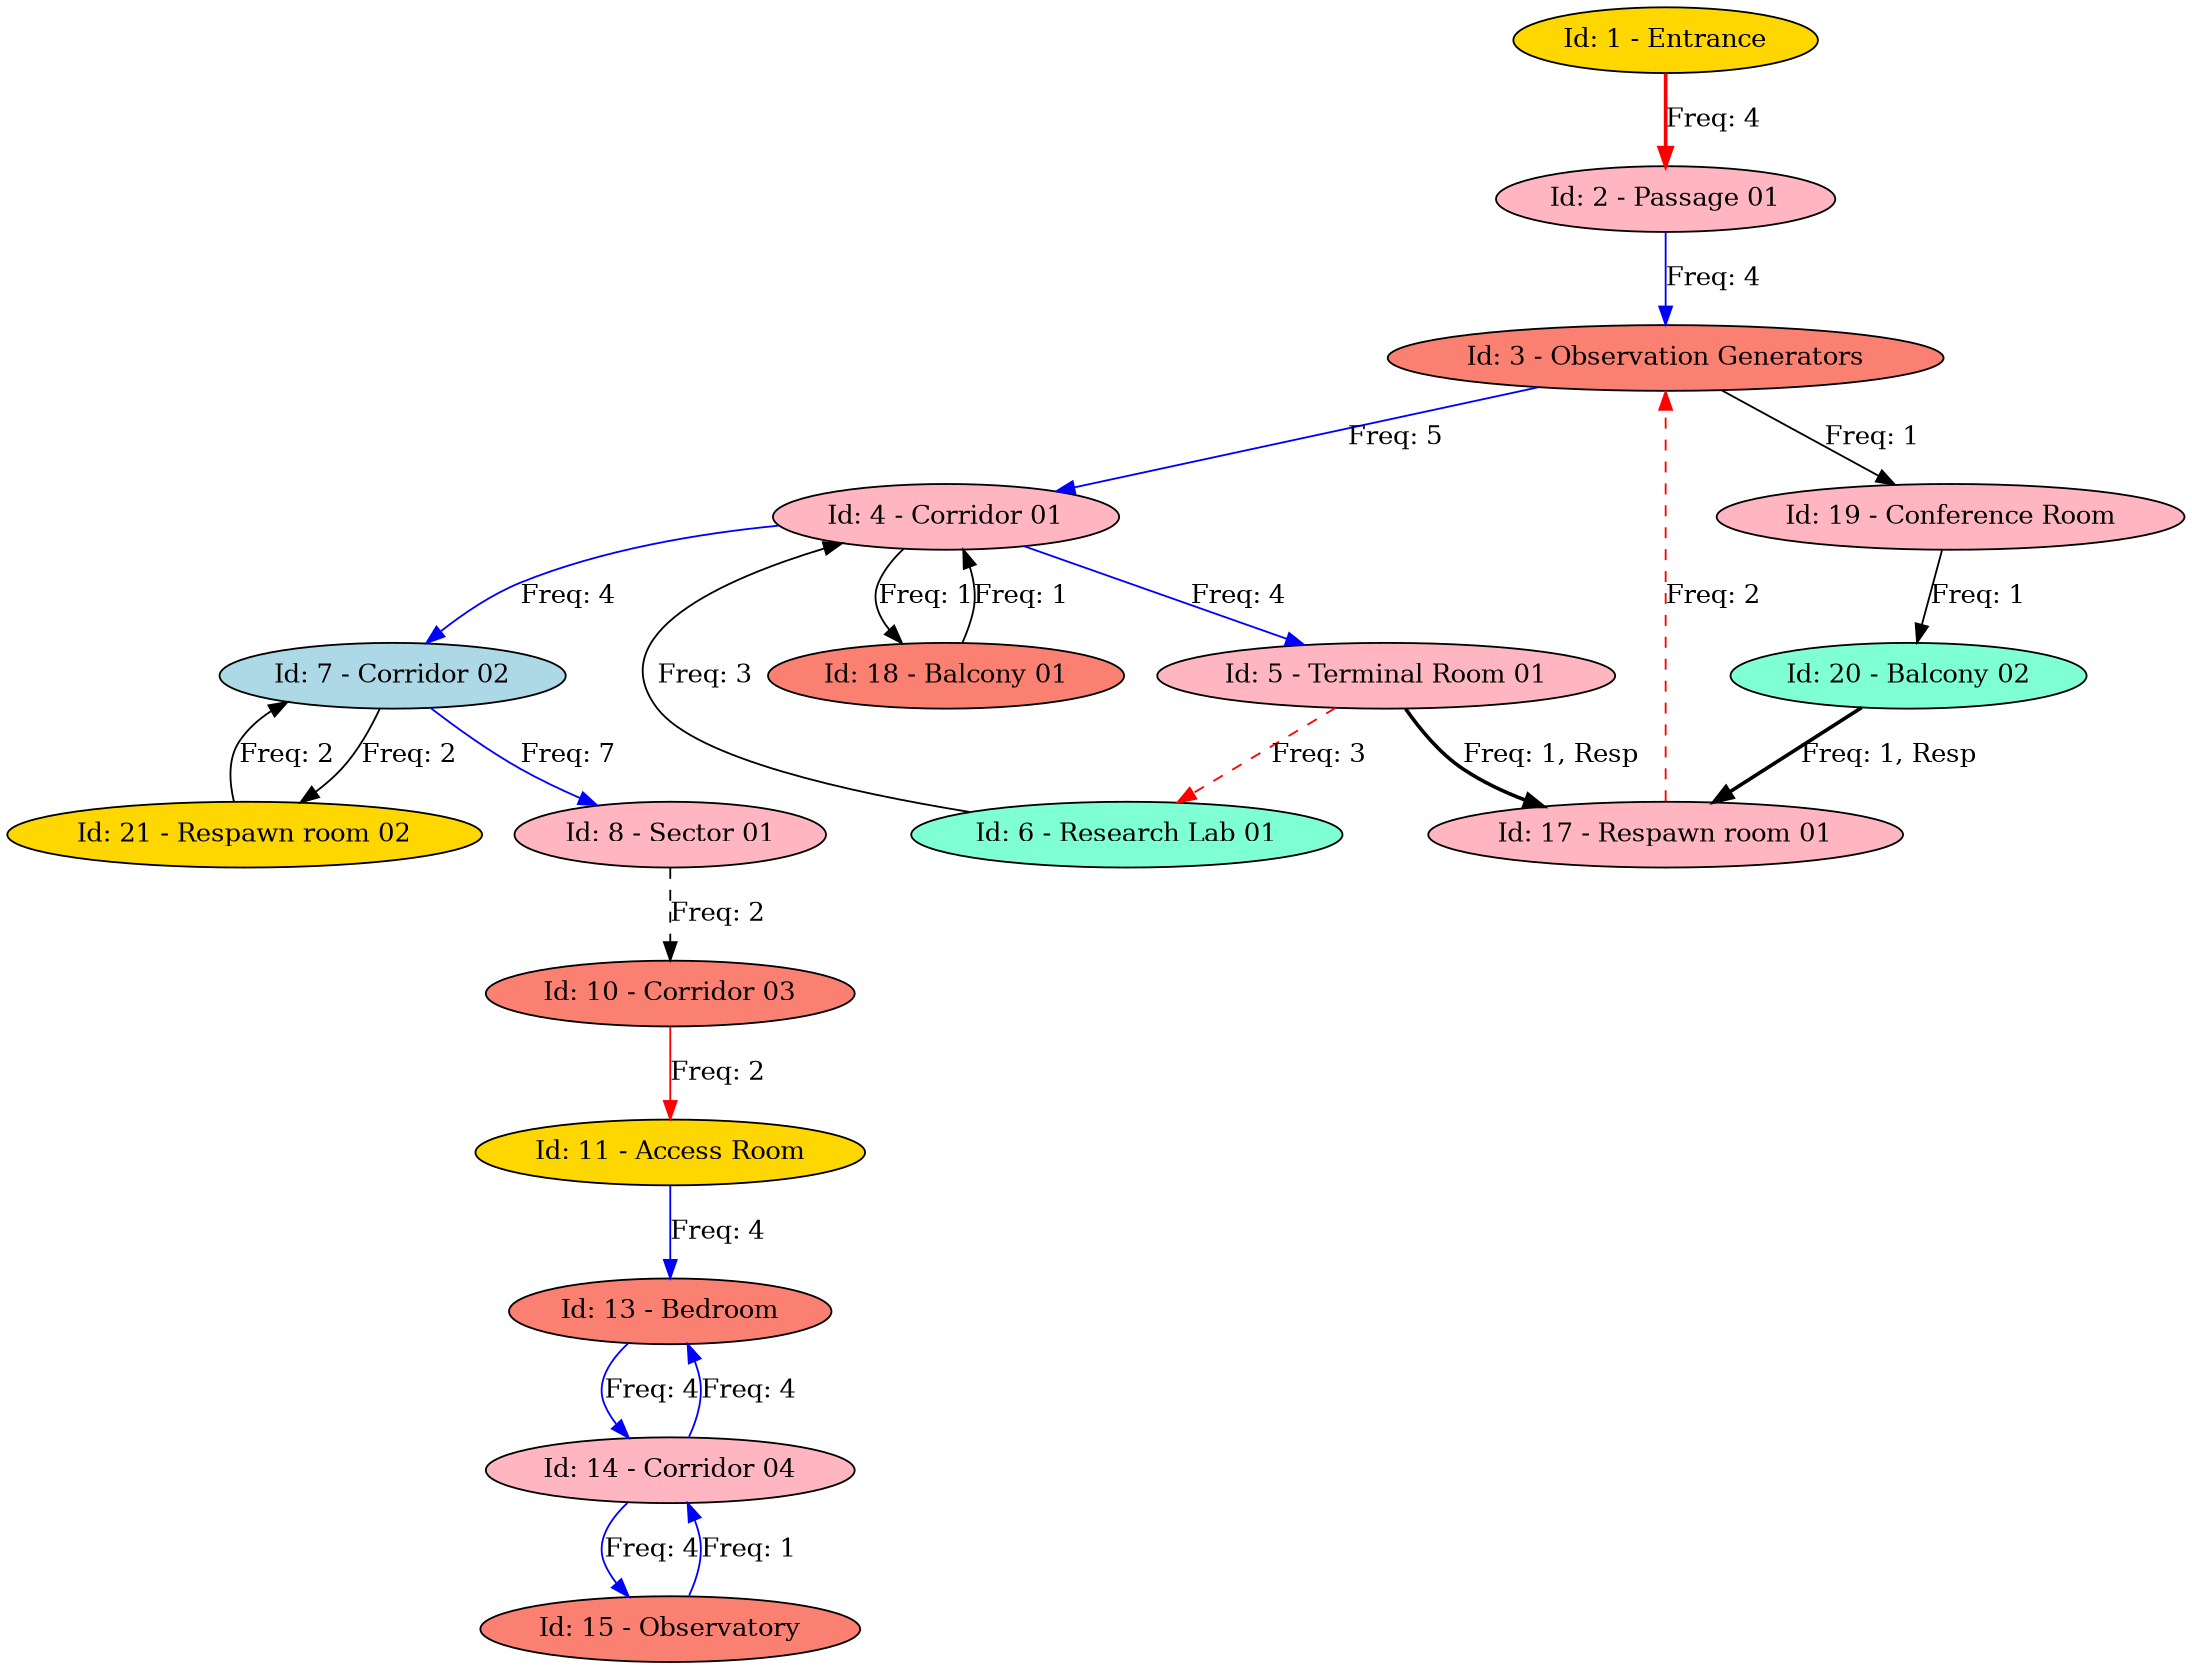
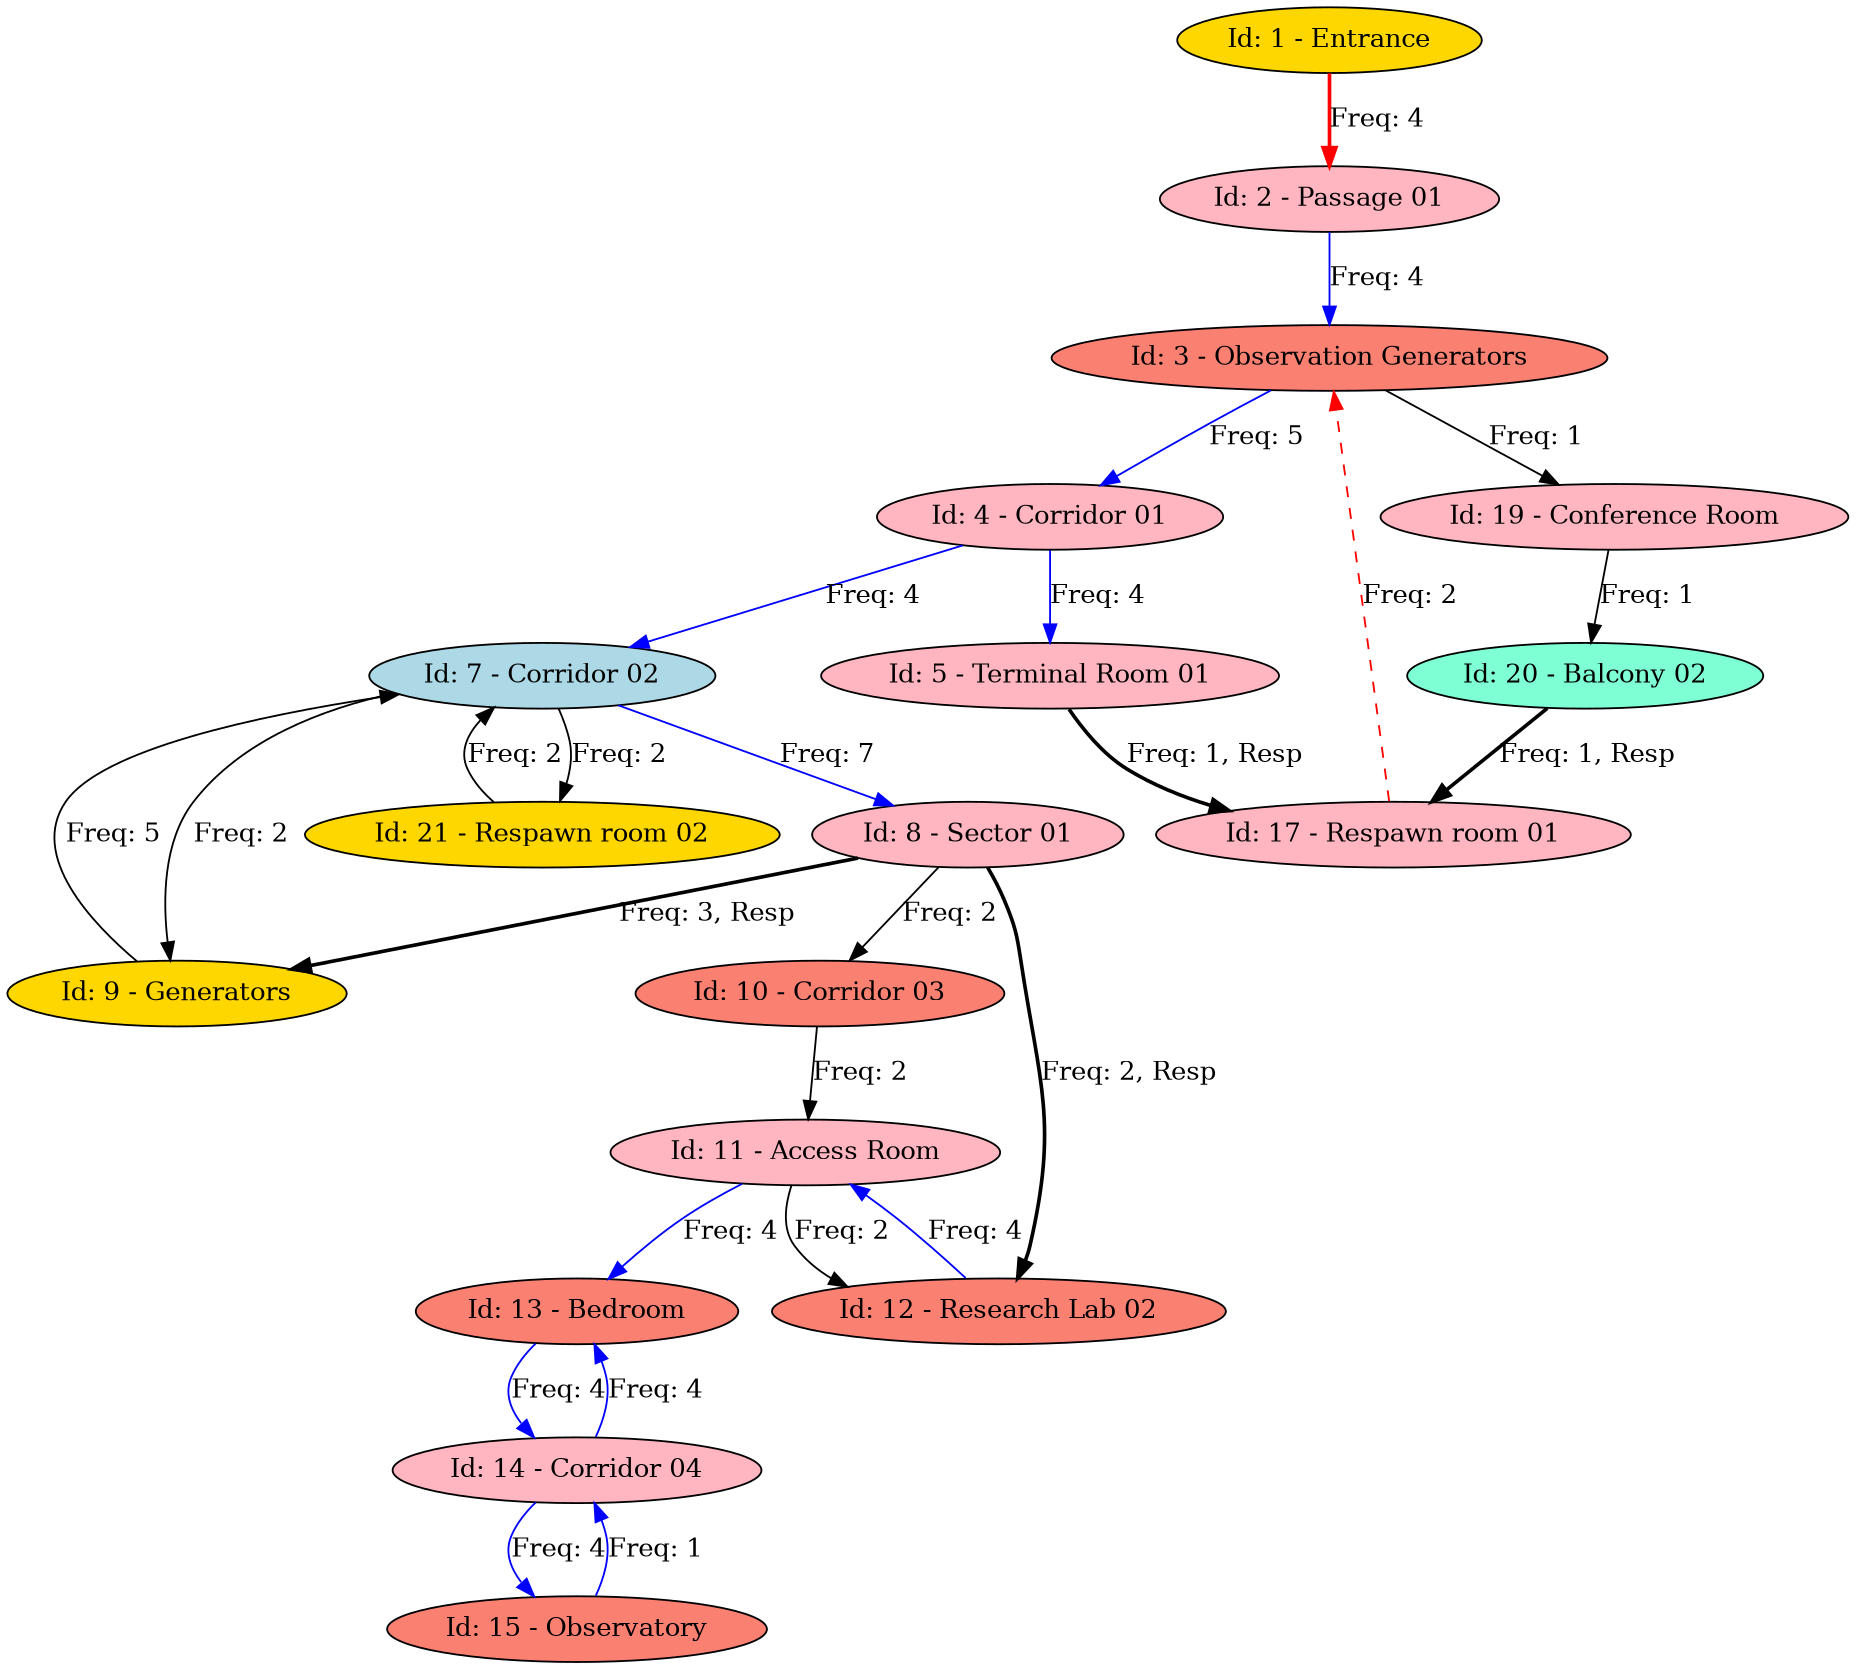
(946, 676) -> none
(1127, 835) -> none
(670, 905) -> (901, 907)
none -> (177, 994)
(670, 1064) -> (814, 1064)
(670, 1152) -> (805, 1152)
none -> (999, 1311)
